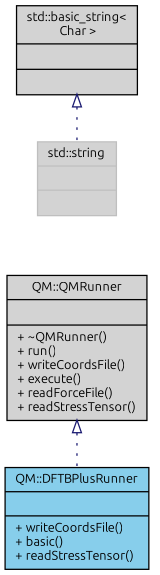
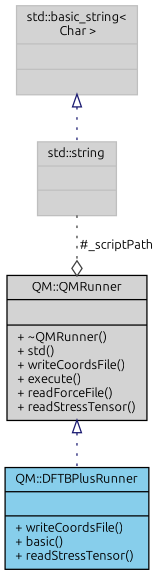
(77, 50) -> (77, 50)
none -> (77, 238)
(37, 351) -> (36, 351)
